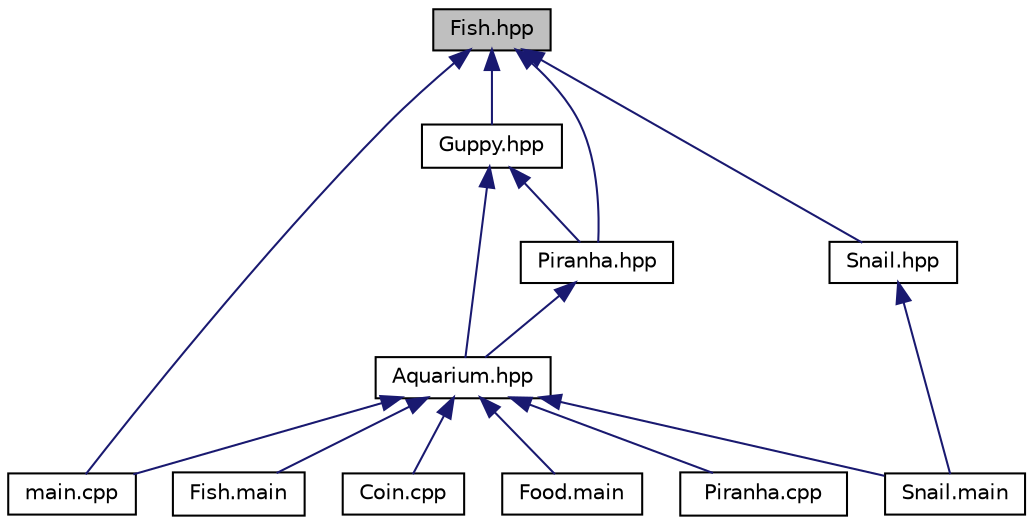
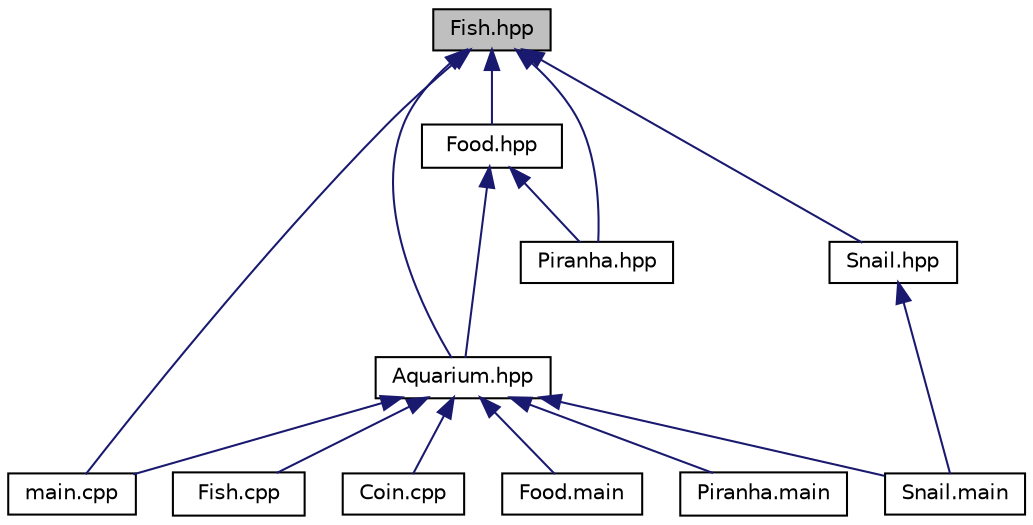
(492, 146) -> (492, 146)
(522, 327) -> (395, 207)
(239, 494) -> (239, 494)
(764, 494) -> (764, 494)
